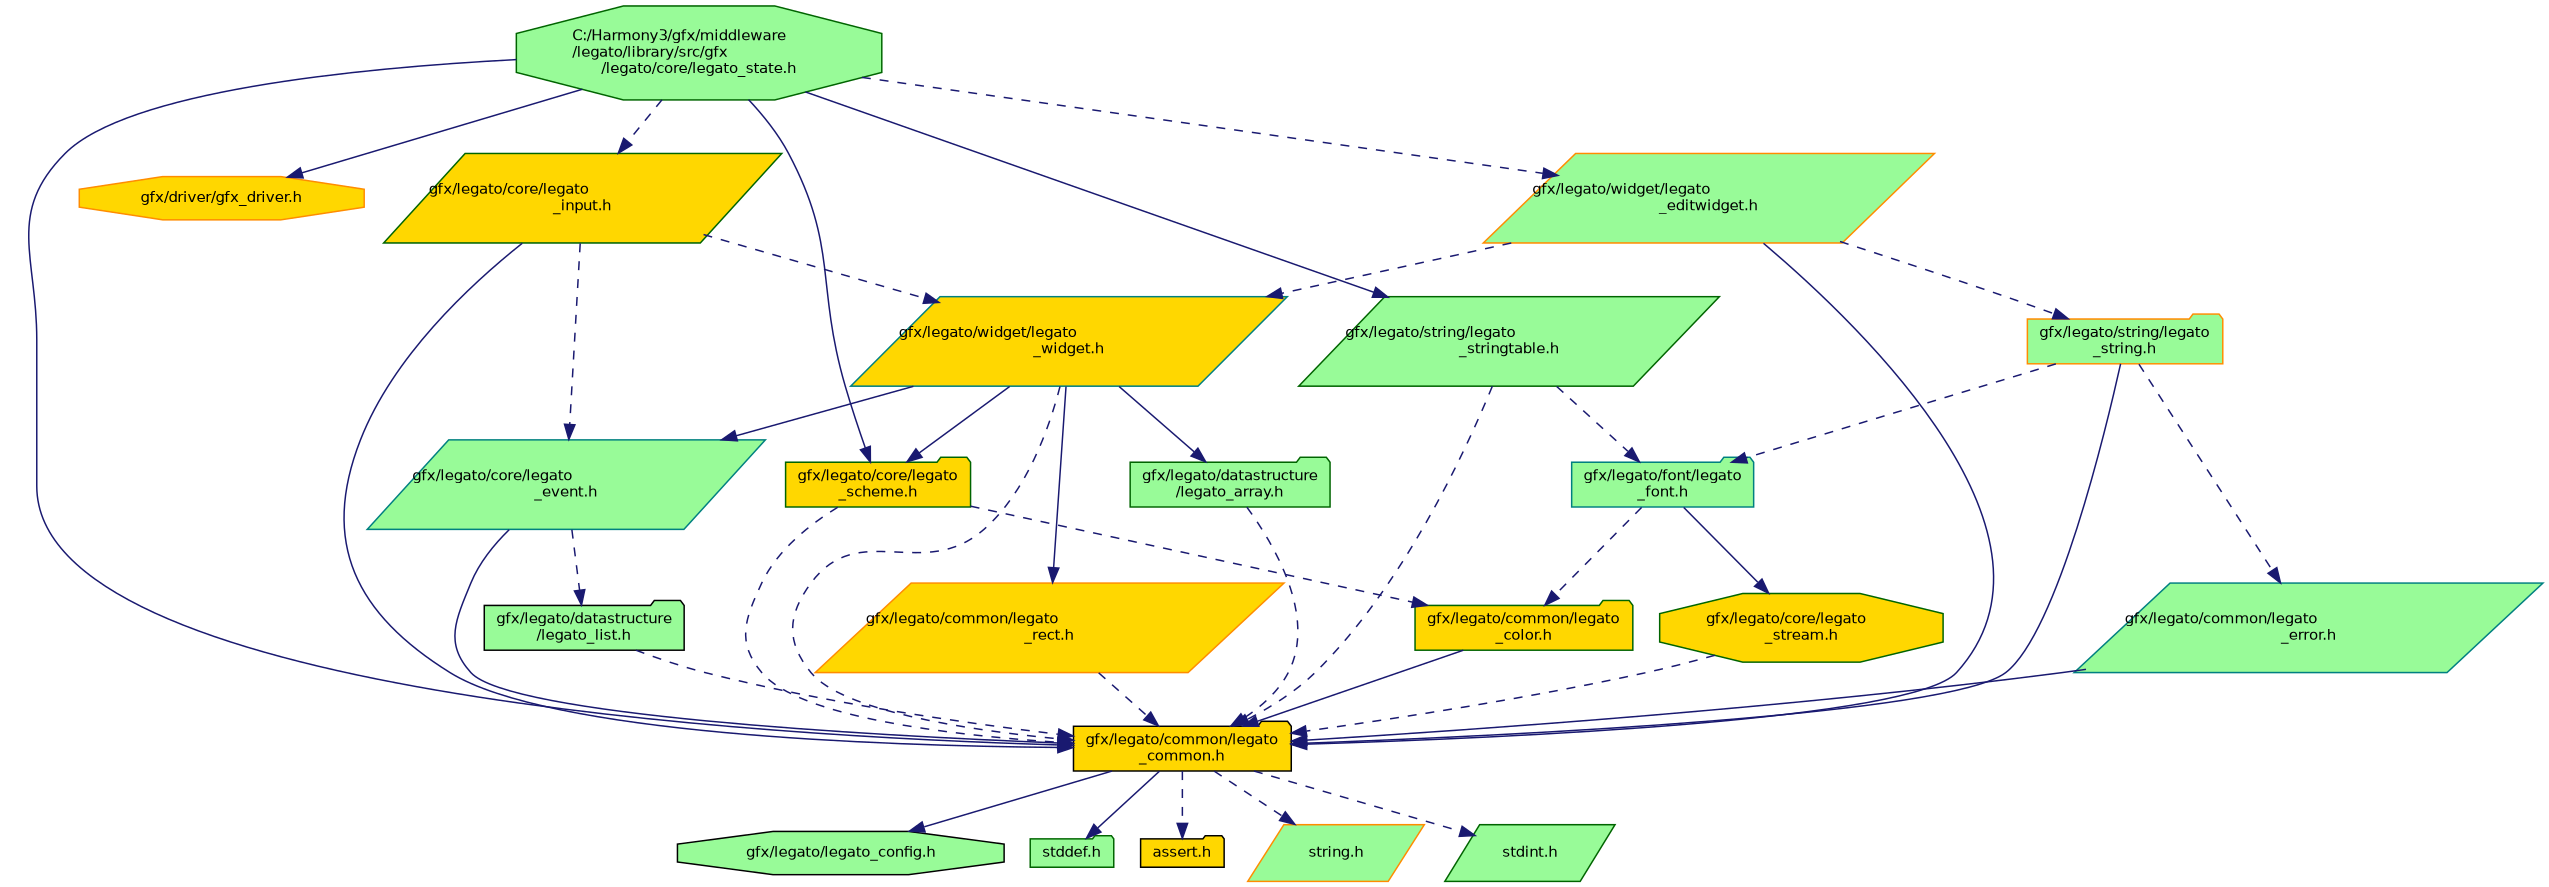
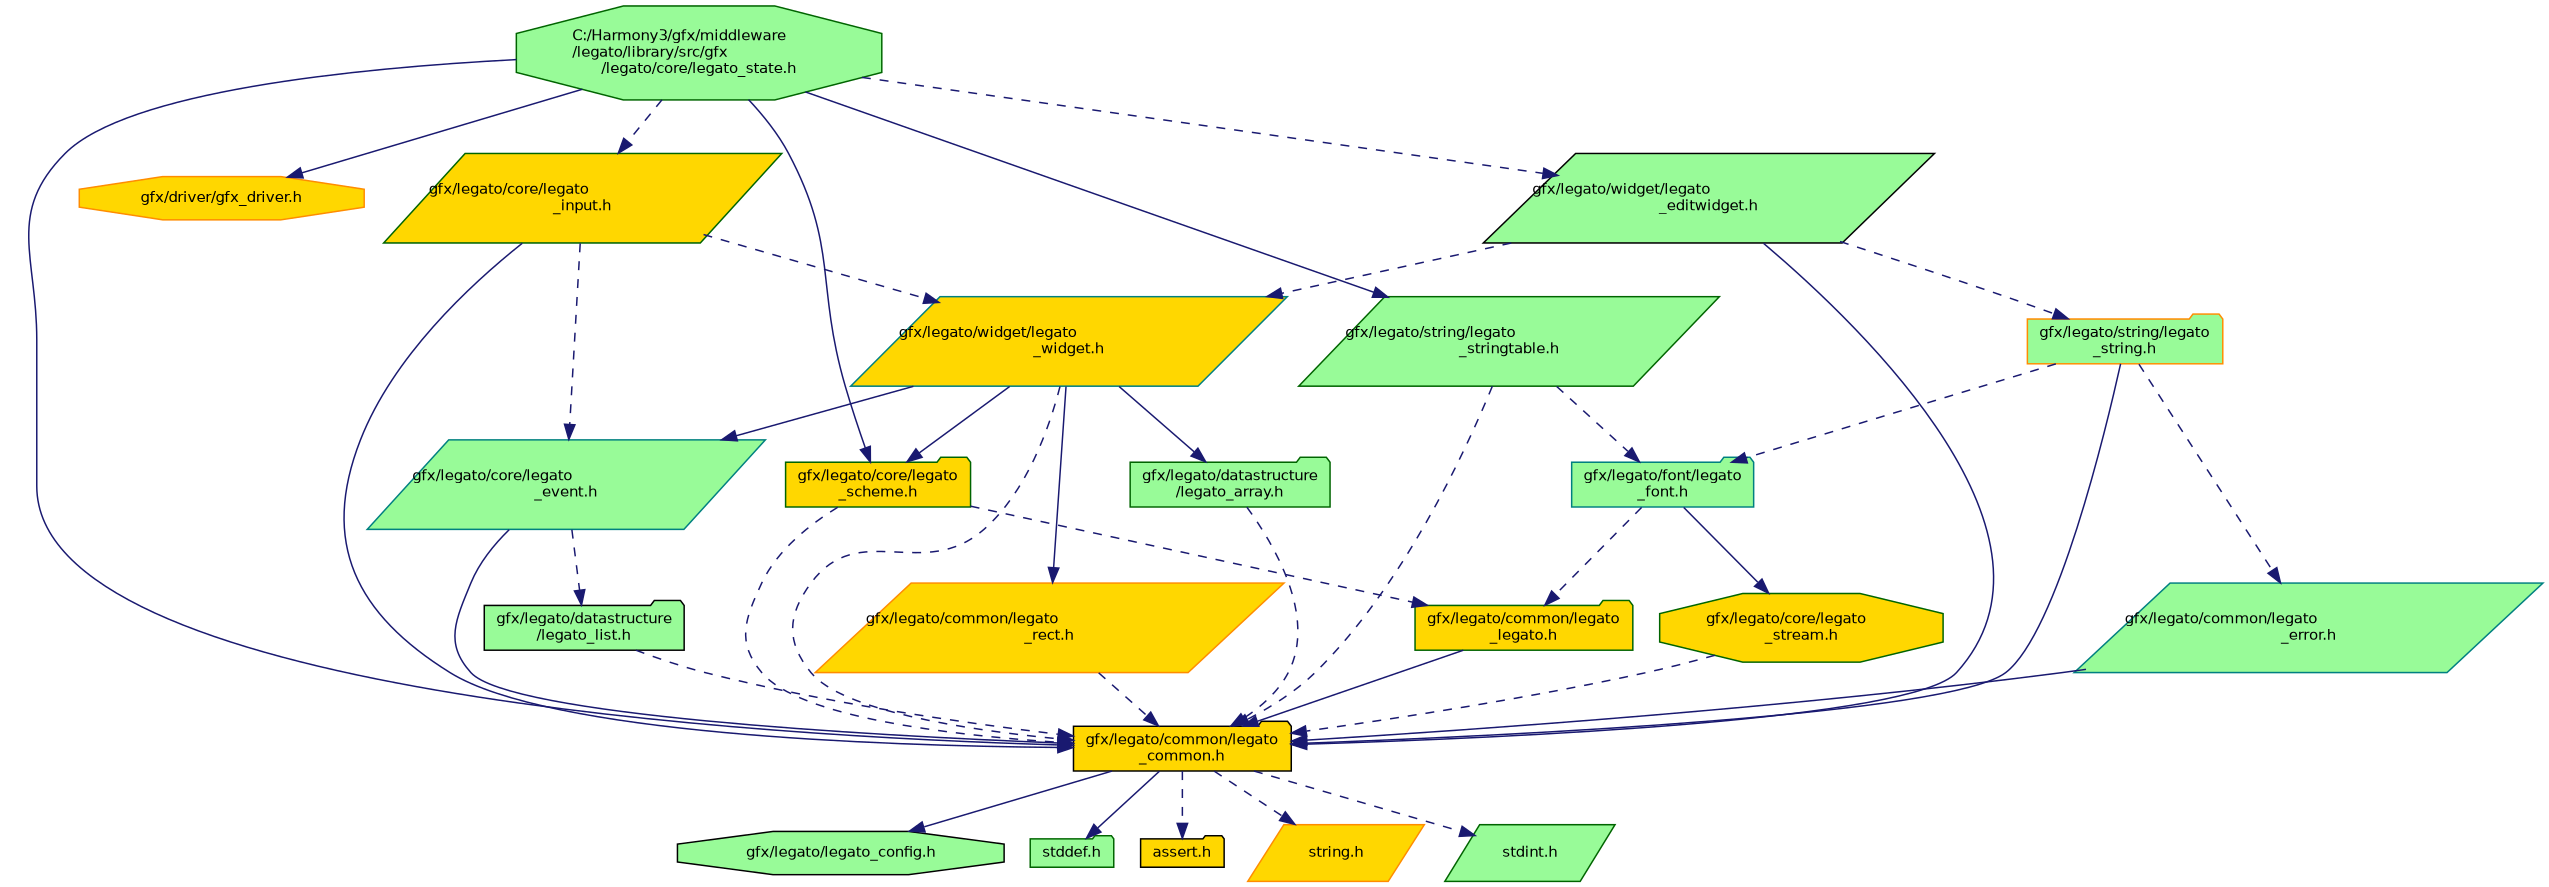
(1709, 198) -> (1709, 198)
(1524, 628) -> (1524, 628)
(1336, 853) -> (1336, 853)
